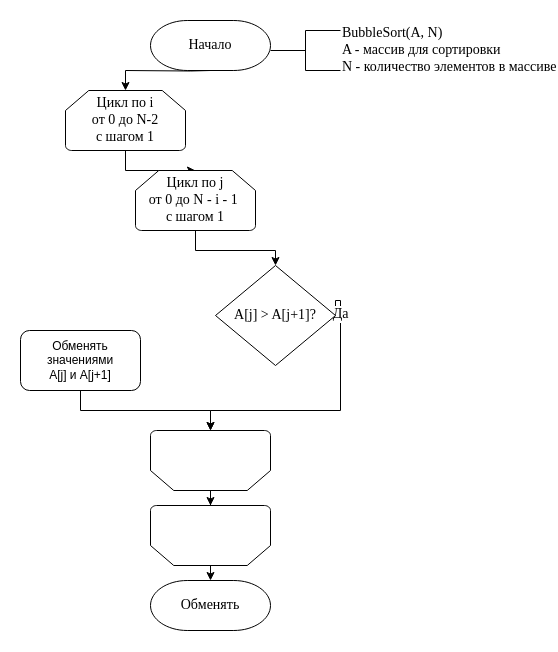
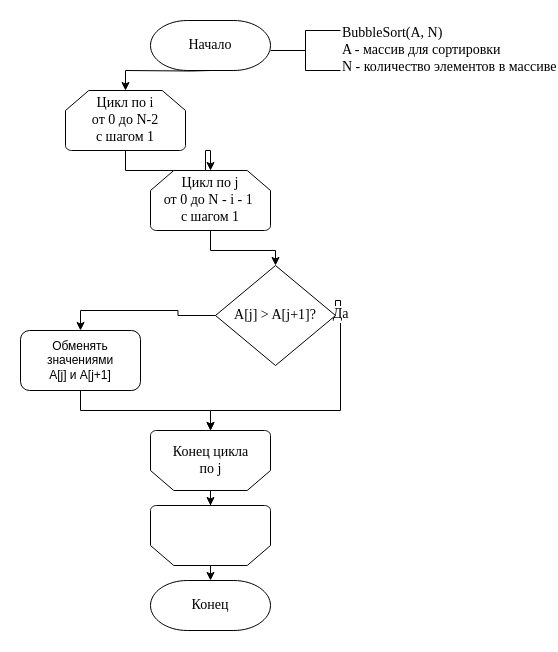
(196, 201) -> (211, 201)
none -> (144, 311)
none -> (211, 461)
(211, 606) -> (211, 606)
